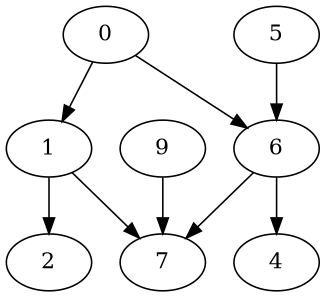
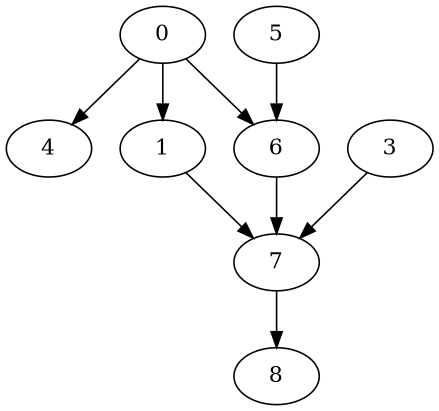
(163, 149) -> (390, 149)
(277, 198) -> (112, 86)
(49, 262) -> none
none -> (277, 376)
